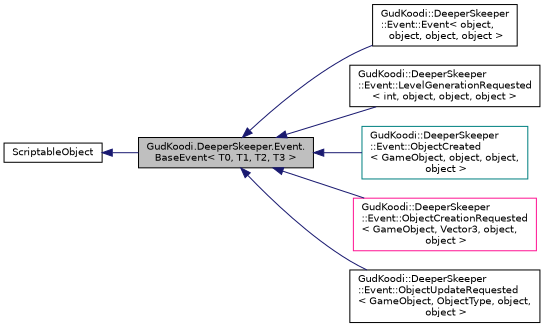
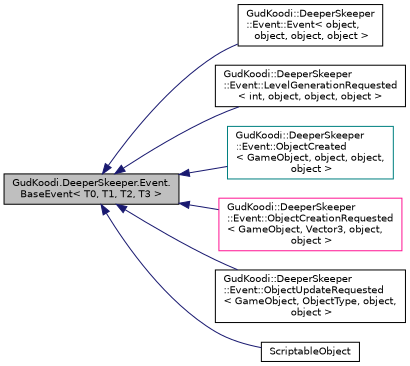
(125, 153) -> (171, 296)
